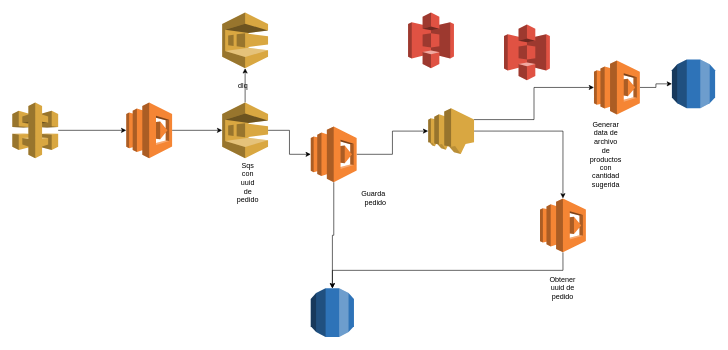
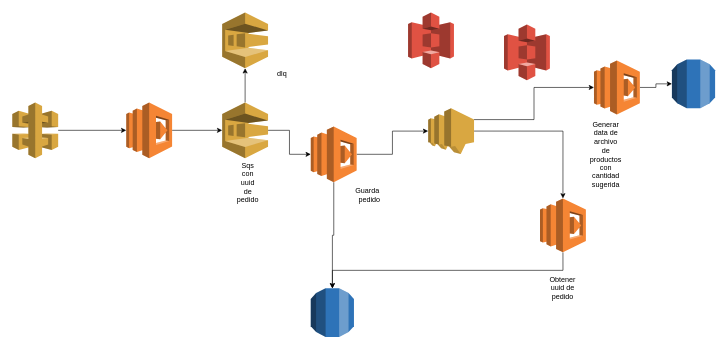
(243, 86) -> (282, 74)
(375, 198) -> (369, 195)
